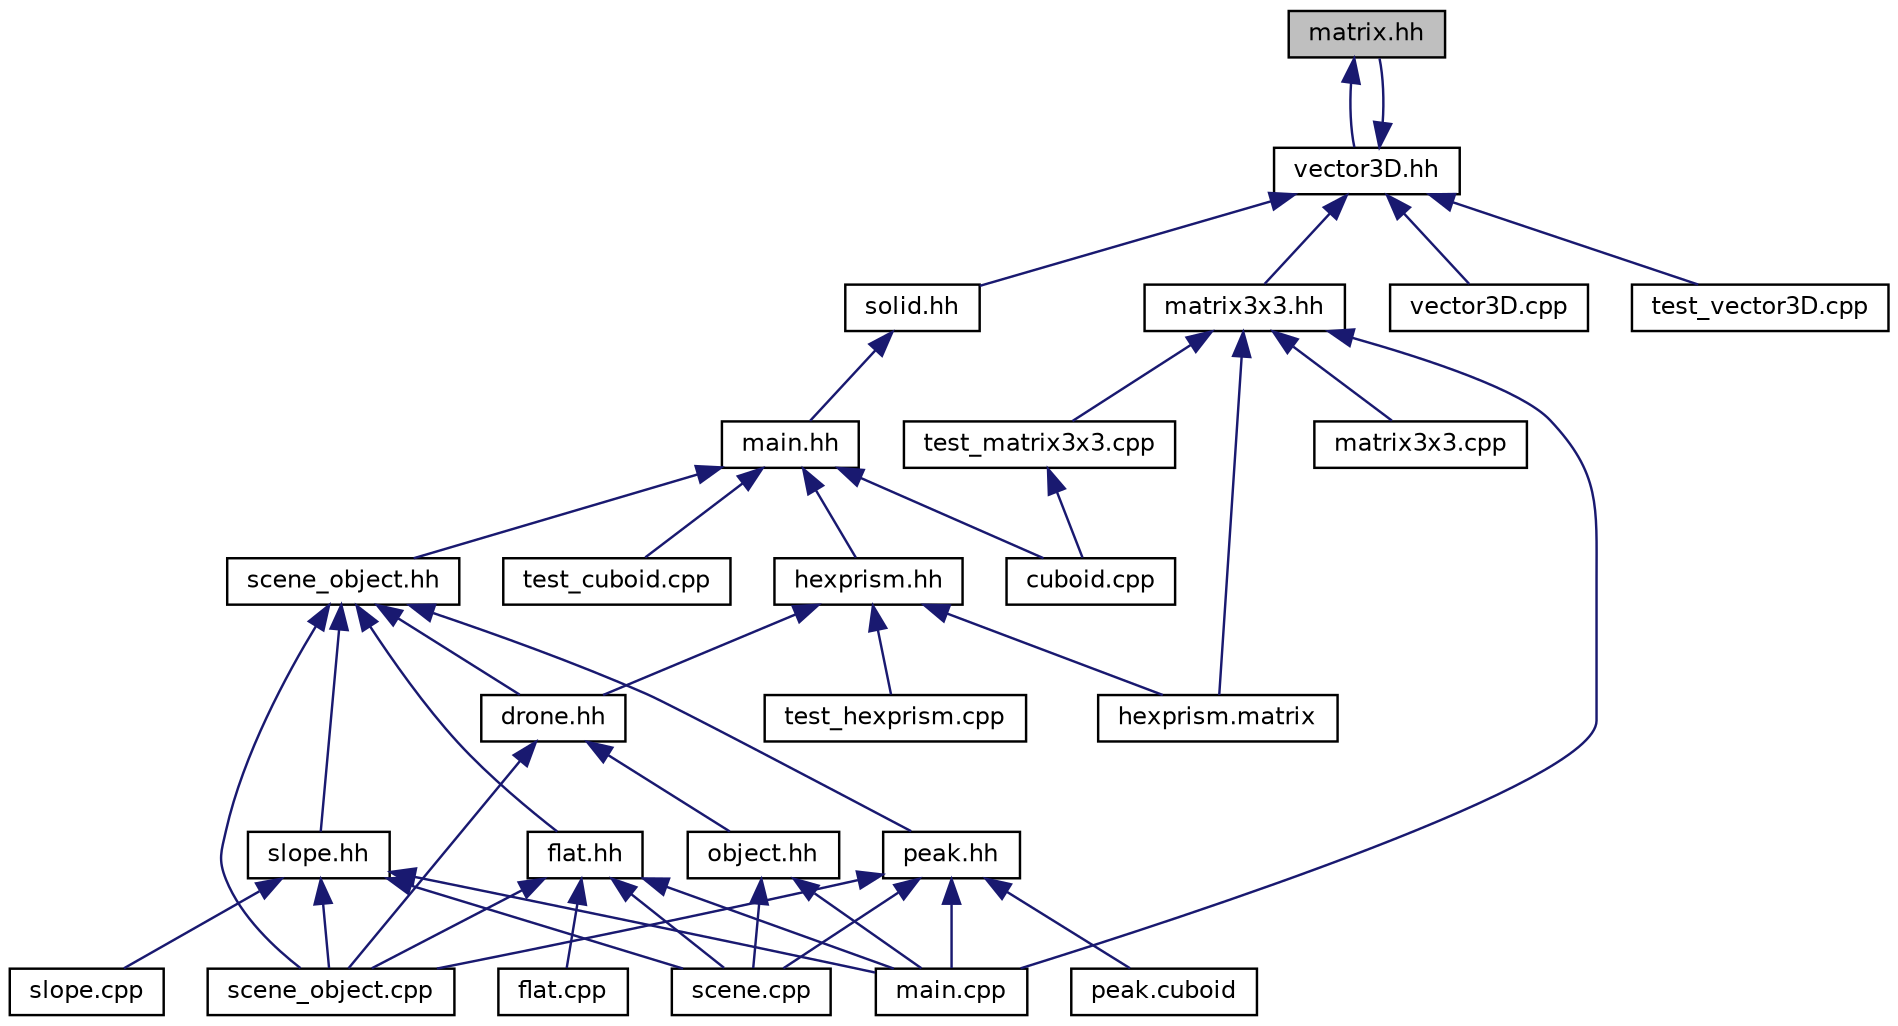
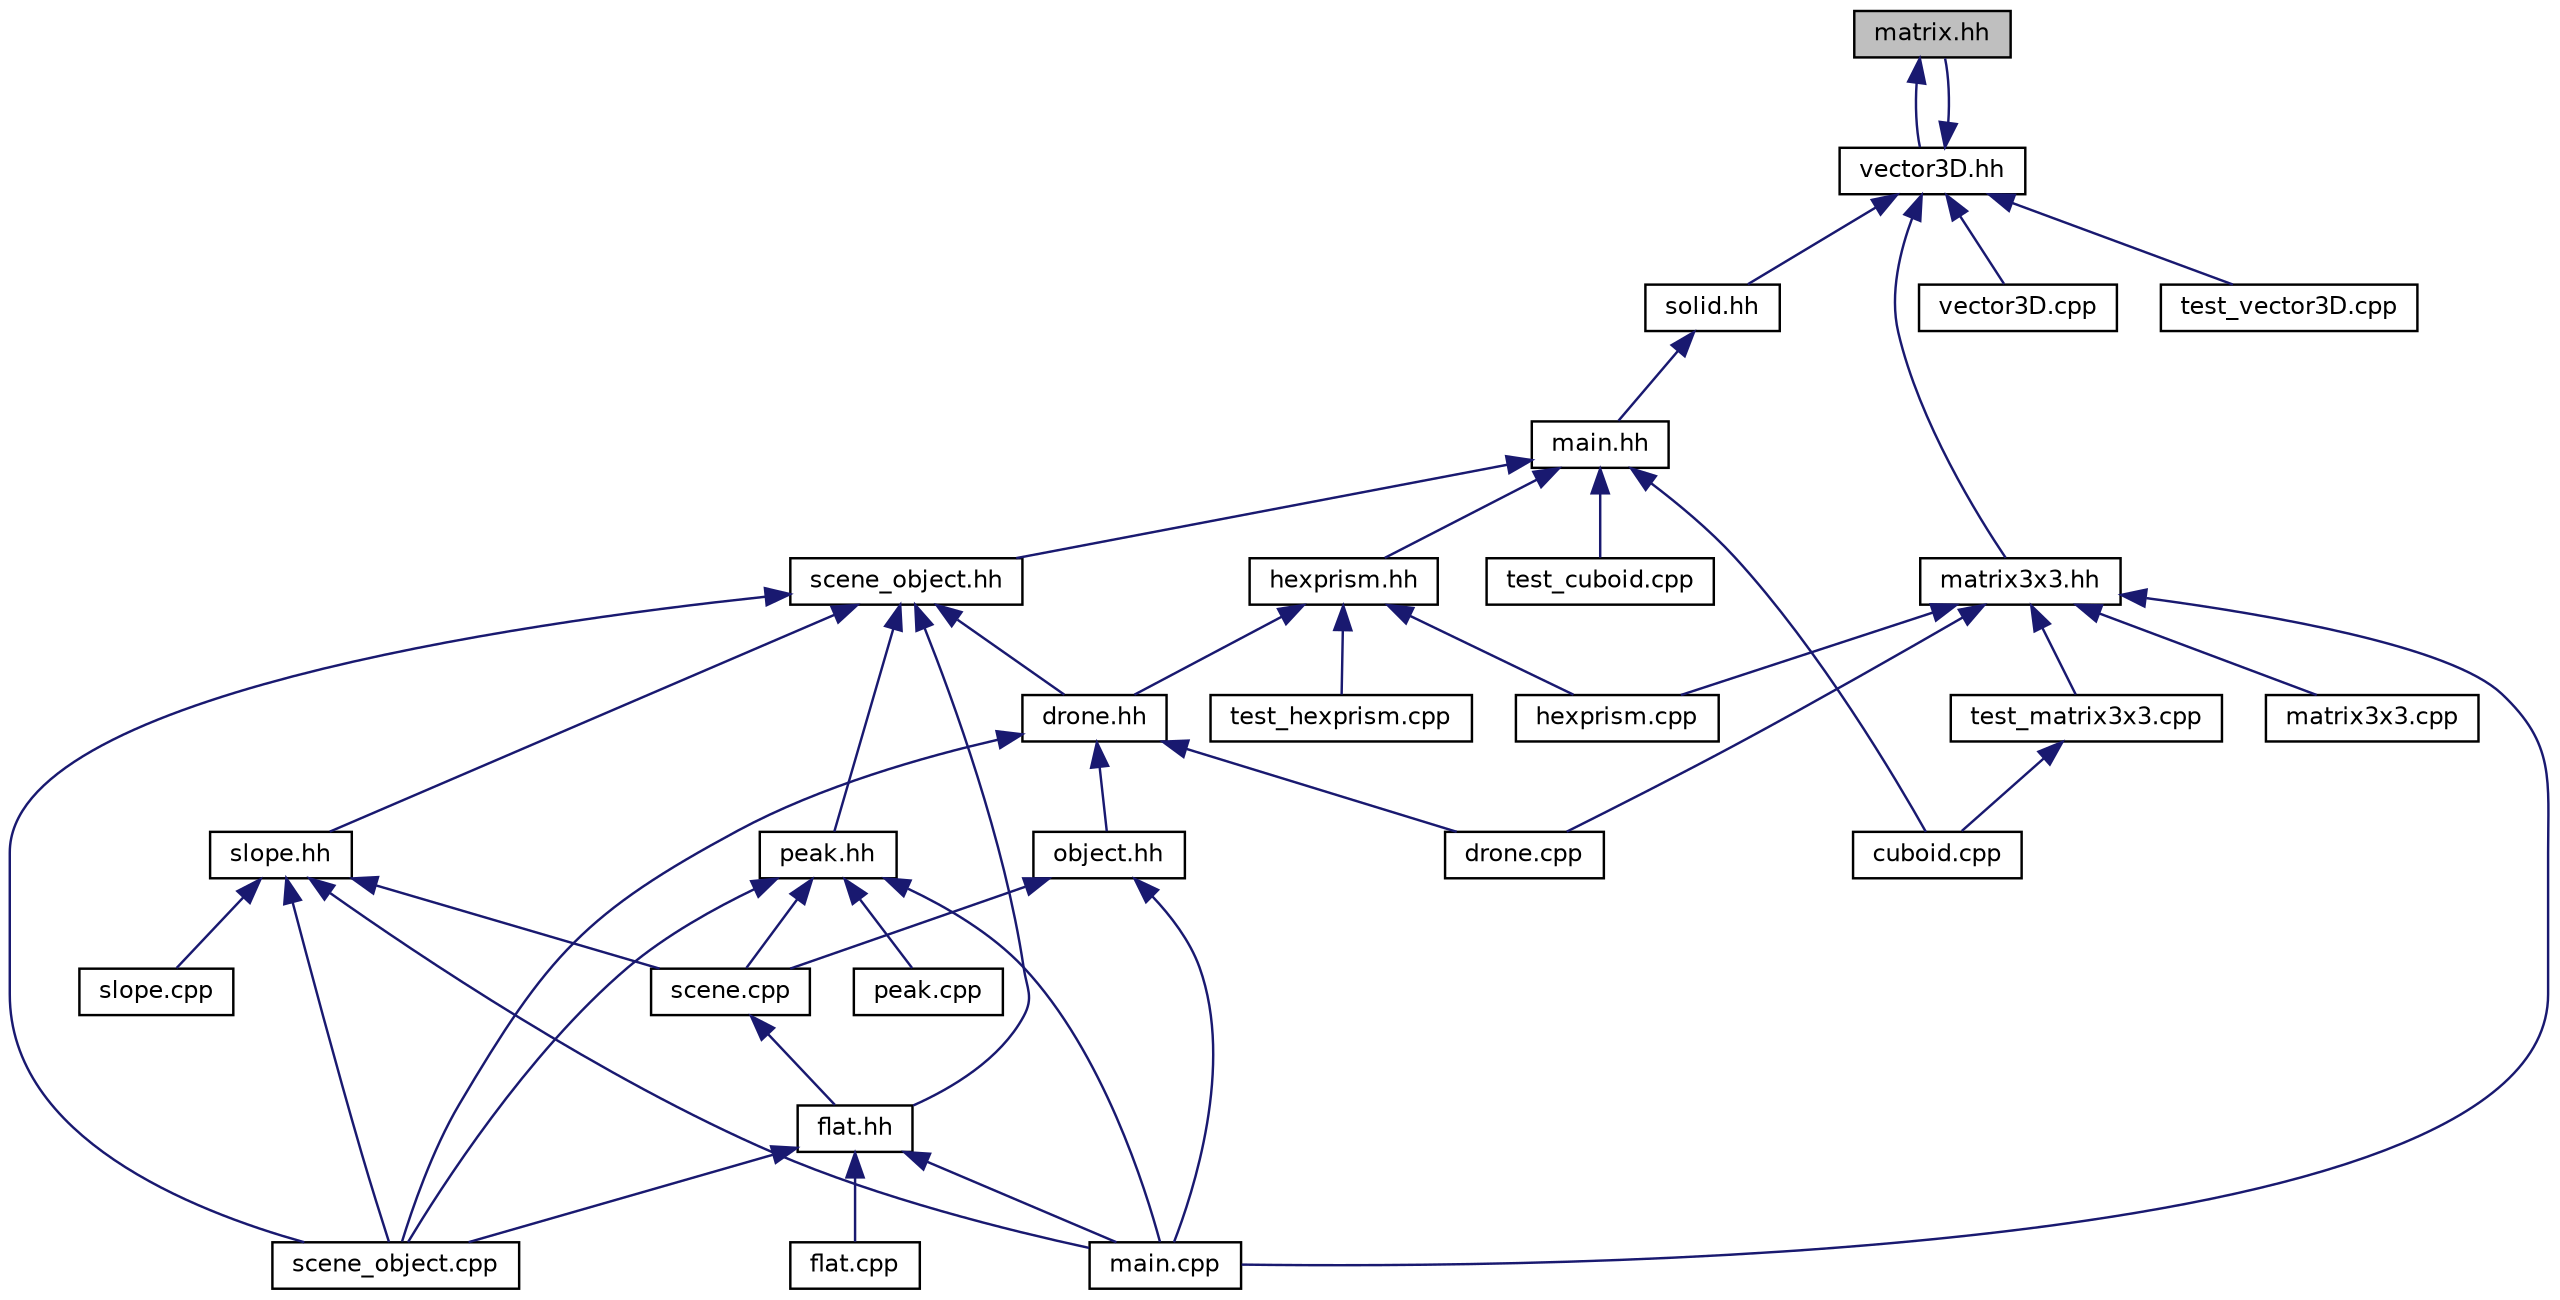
(1218, 718) -> (1617, 718)
none -> (1524, 855)
(678, 931) -> (801, 1069)
(1164, 992) -> (928, 992)
